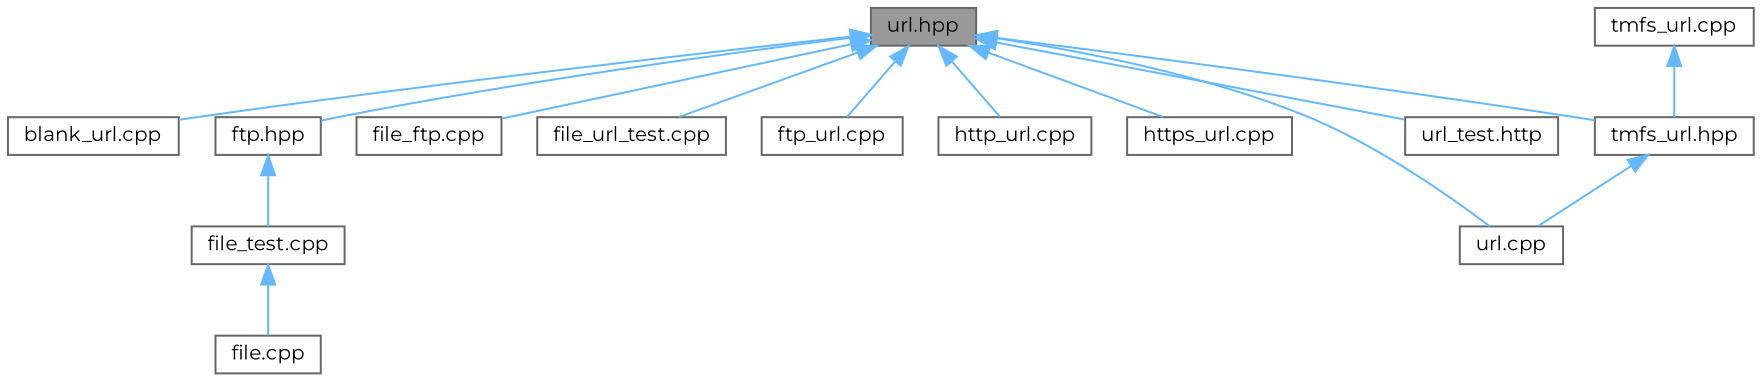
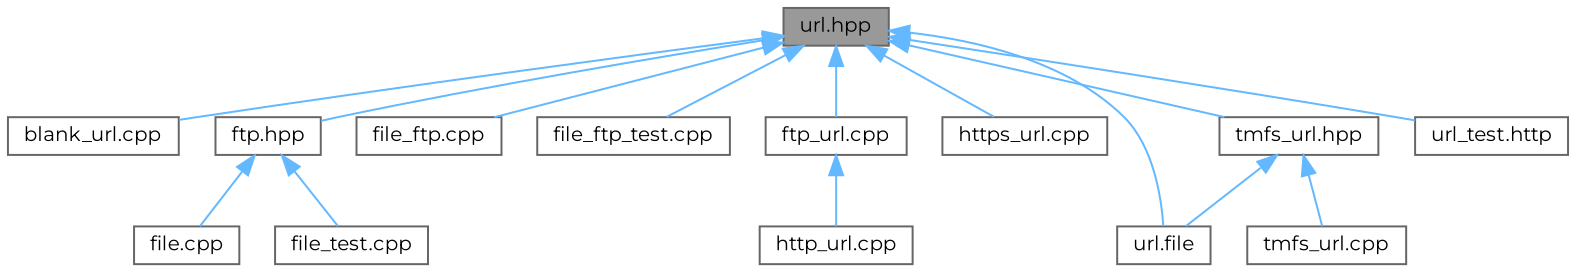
(976, 89) -> (836, 201)
(1674, 92) -> (1315, 201)
(632, 136) -> (634, 136)
(1511, 245) -> (1164, 245)
(268, 310) -> (221, 199)
